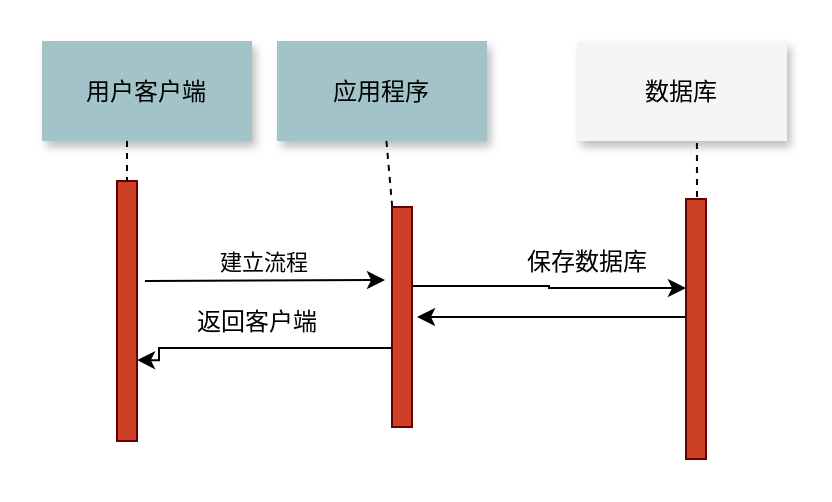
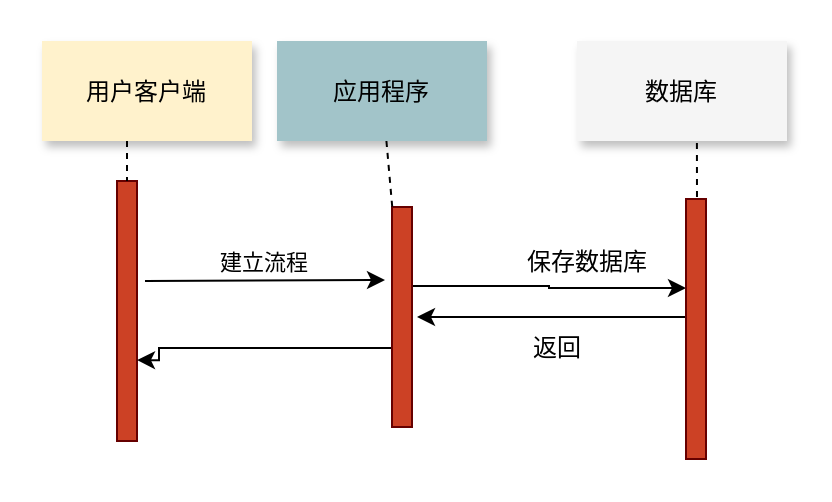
(147, 91) -> (147, 91)
(257, 323) -> none
none -> (557, 349)
